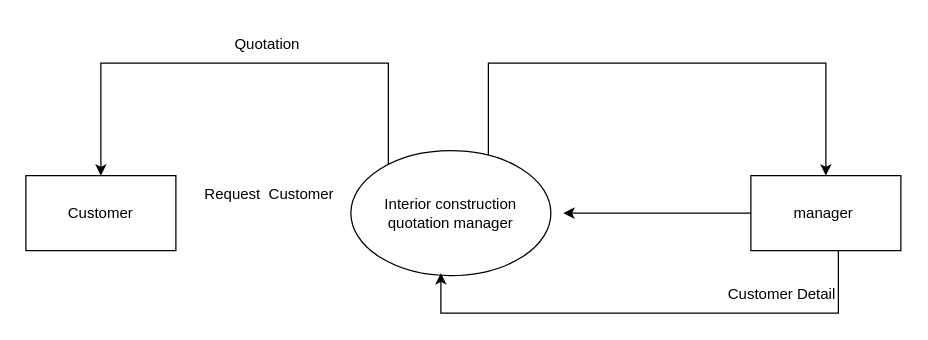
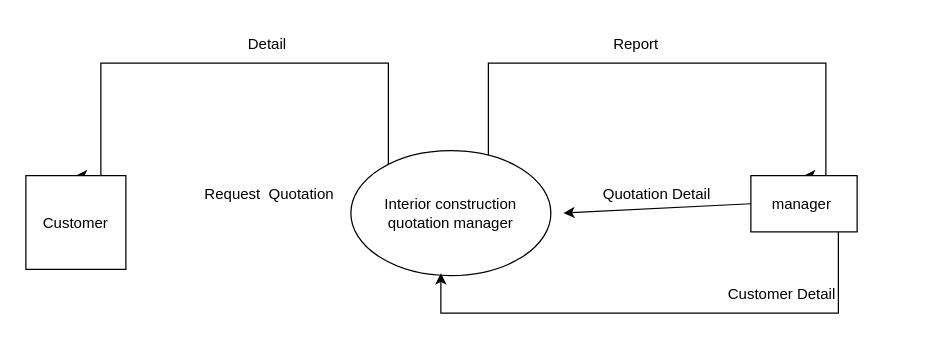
(269, 44) -> (269, 44)
none -> (638, 44)
(269, 194) -> (269, 194)
none -> (657, 194)
(101, 213) -> (76, 223)
(826, 213) -> (804, 204)
